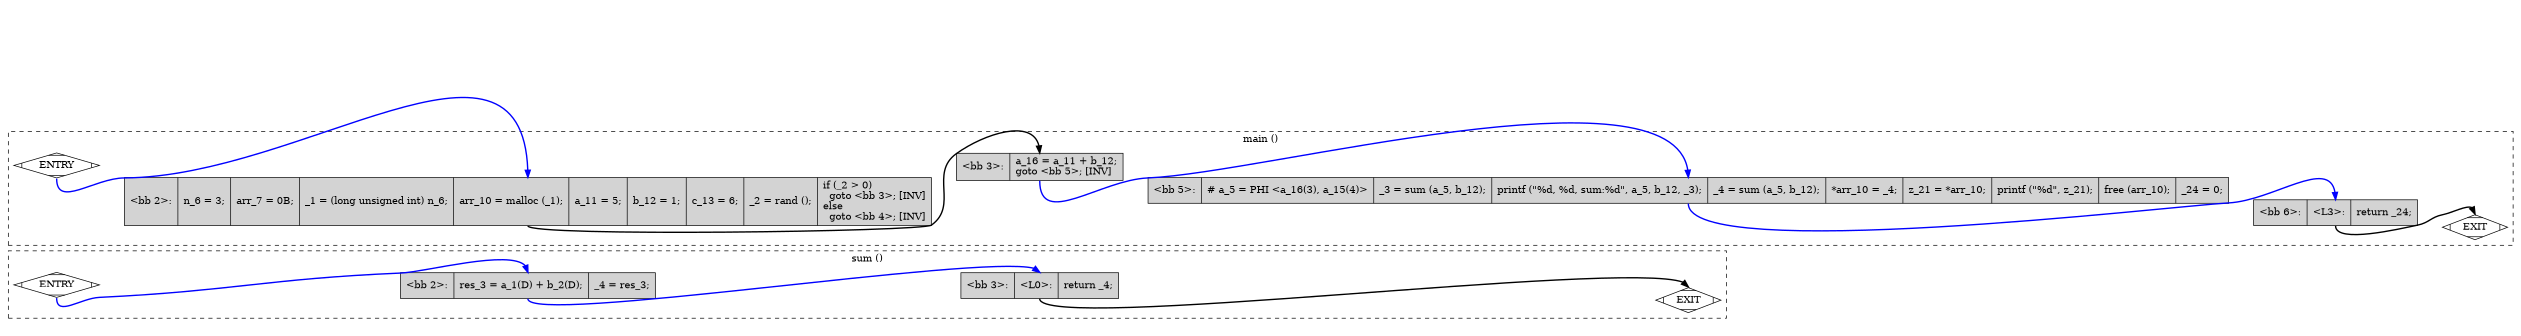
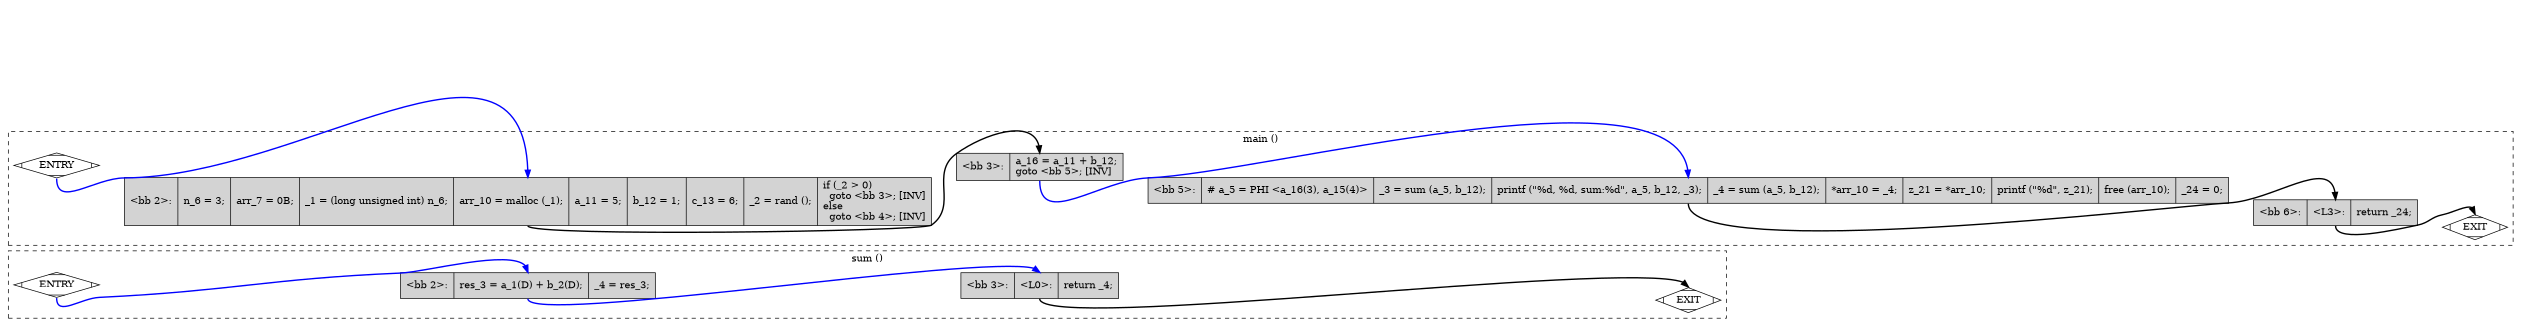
(2014, 222) -> (2014, 222)
